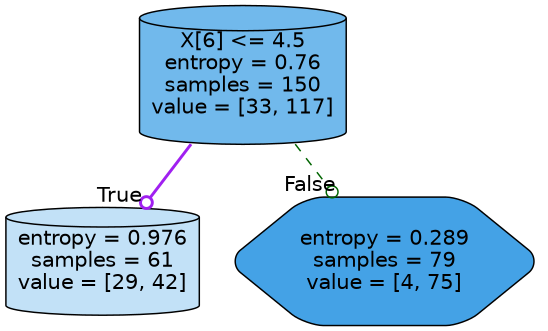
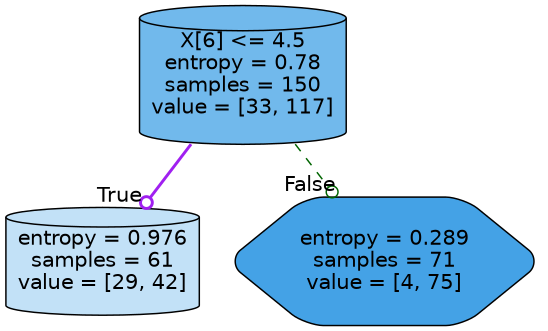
(243, 75) -> (243, 75)
(385, 261) -> (385, 261)
